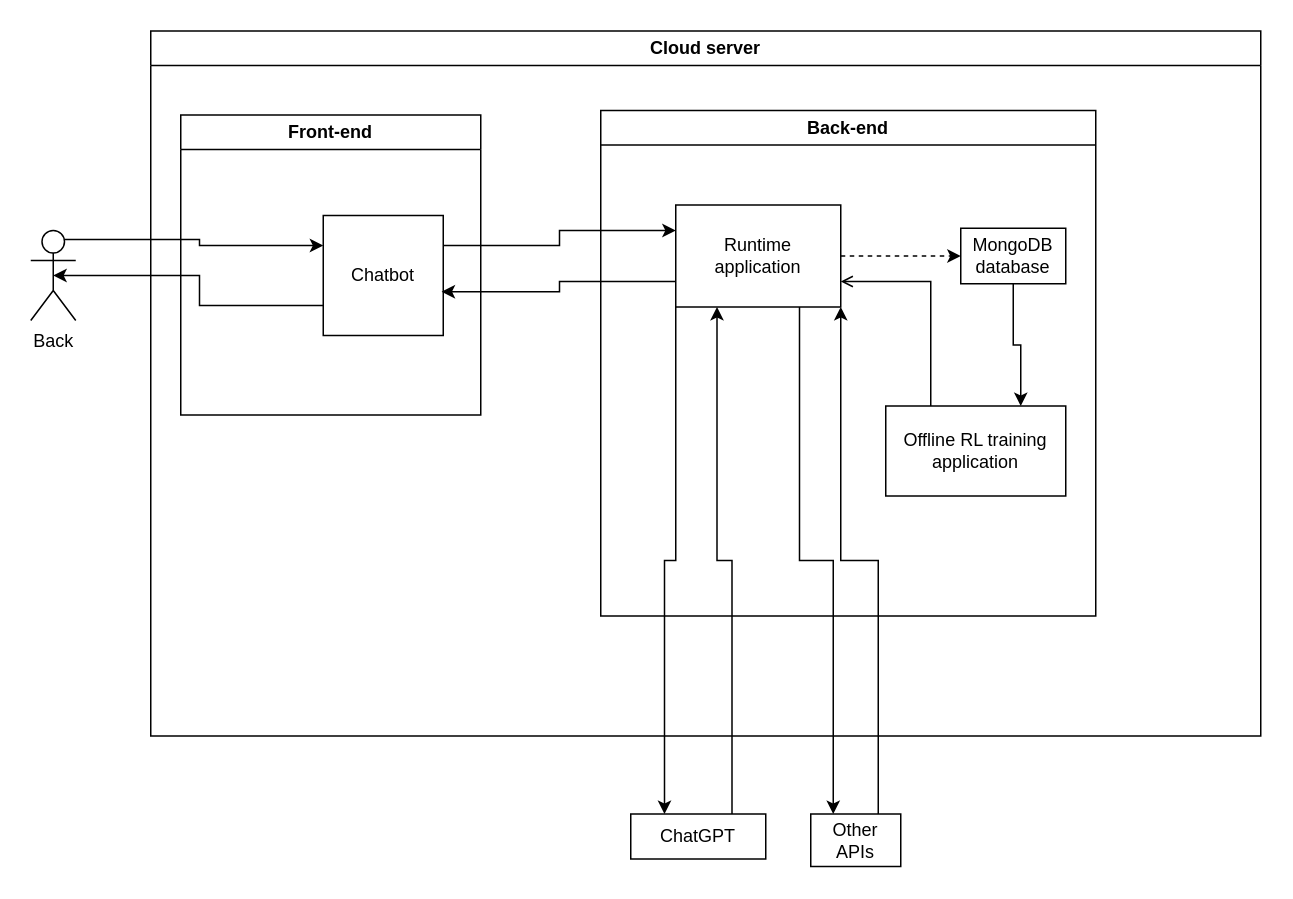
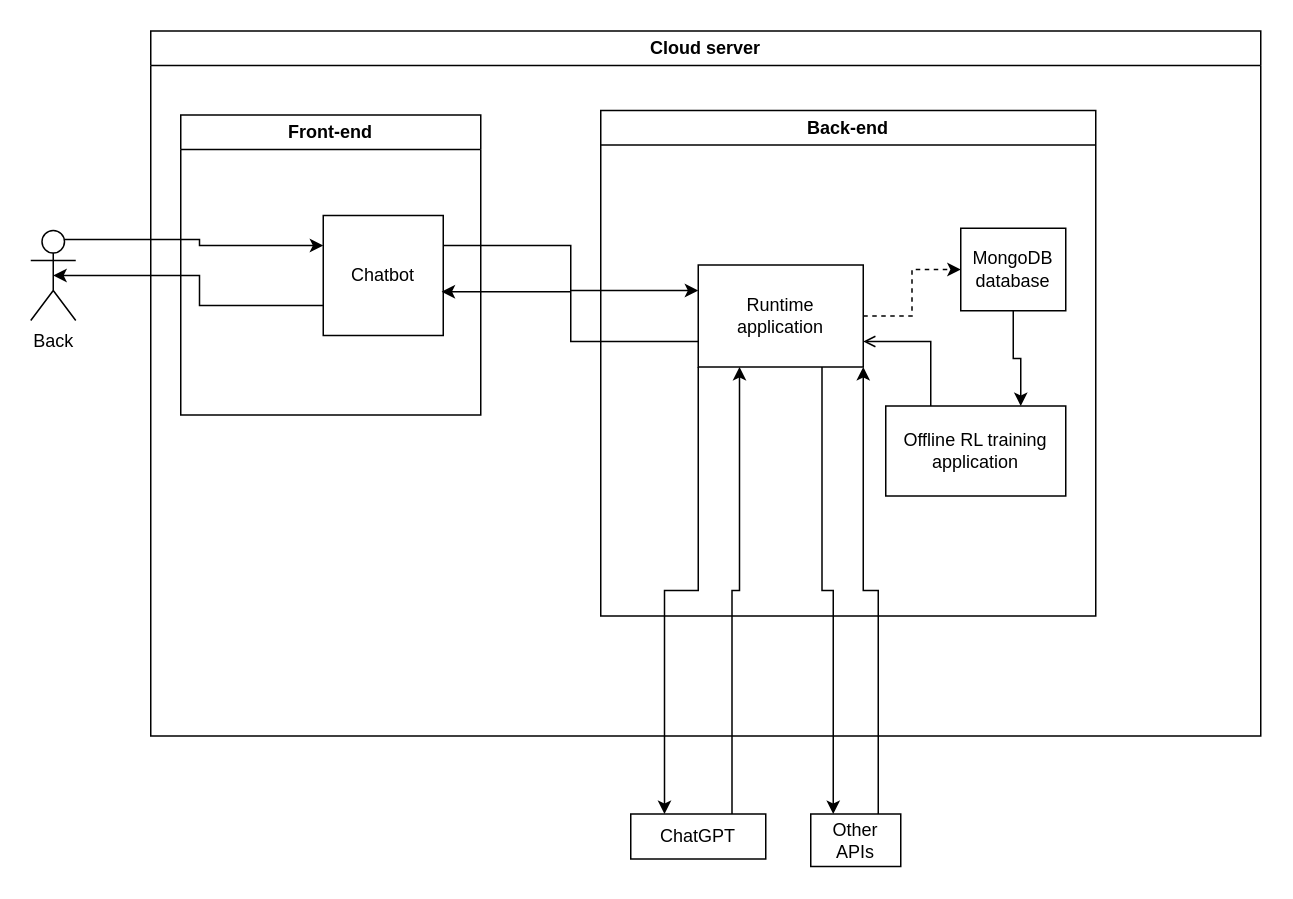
(758, 256) -> (781, 316)
(1013, 256) -> (1013, 269)
